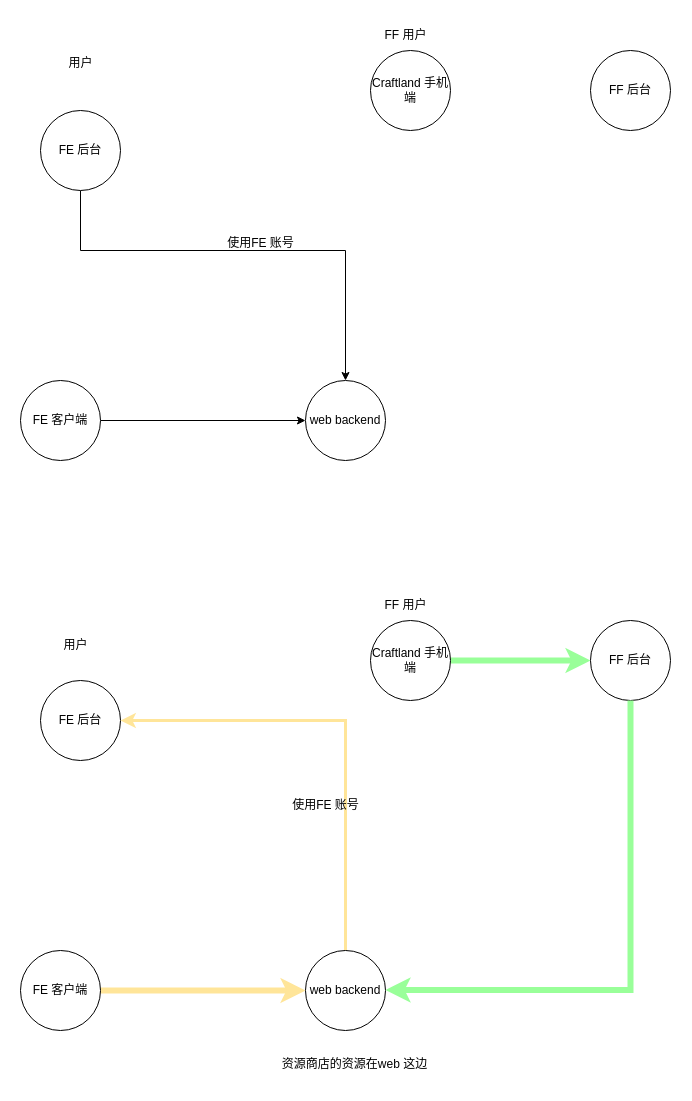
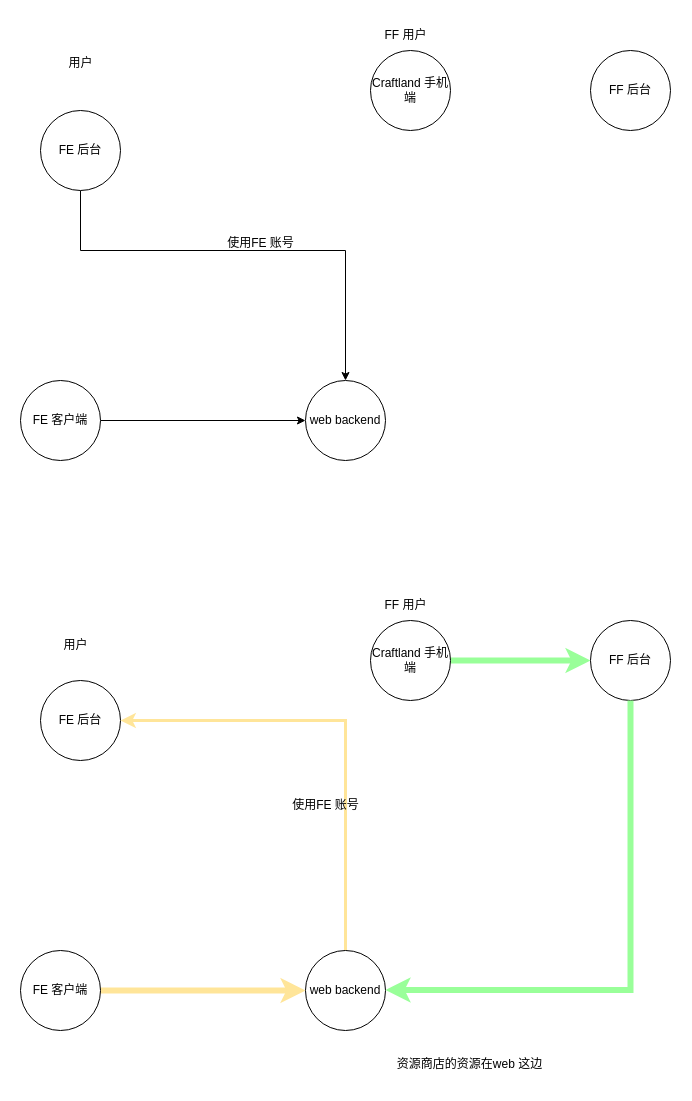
(355, 1065) -> (470, 1065)
